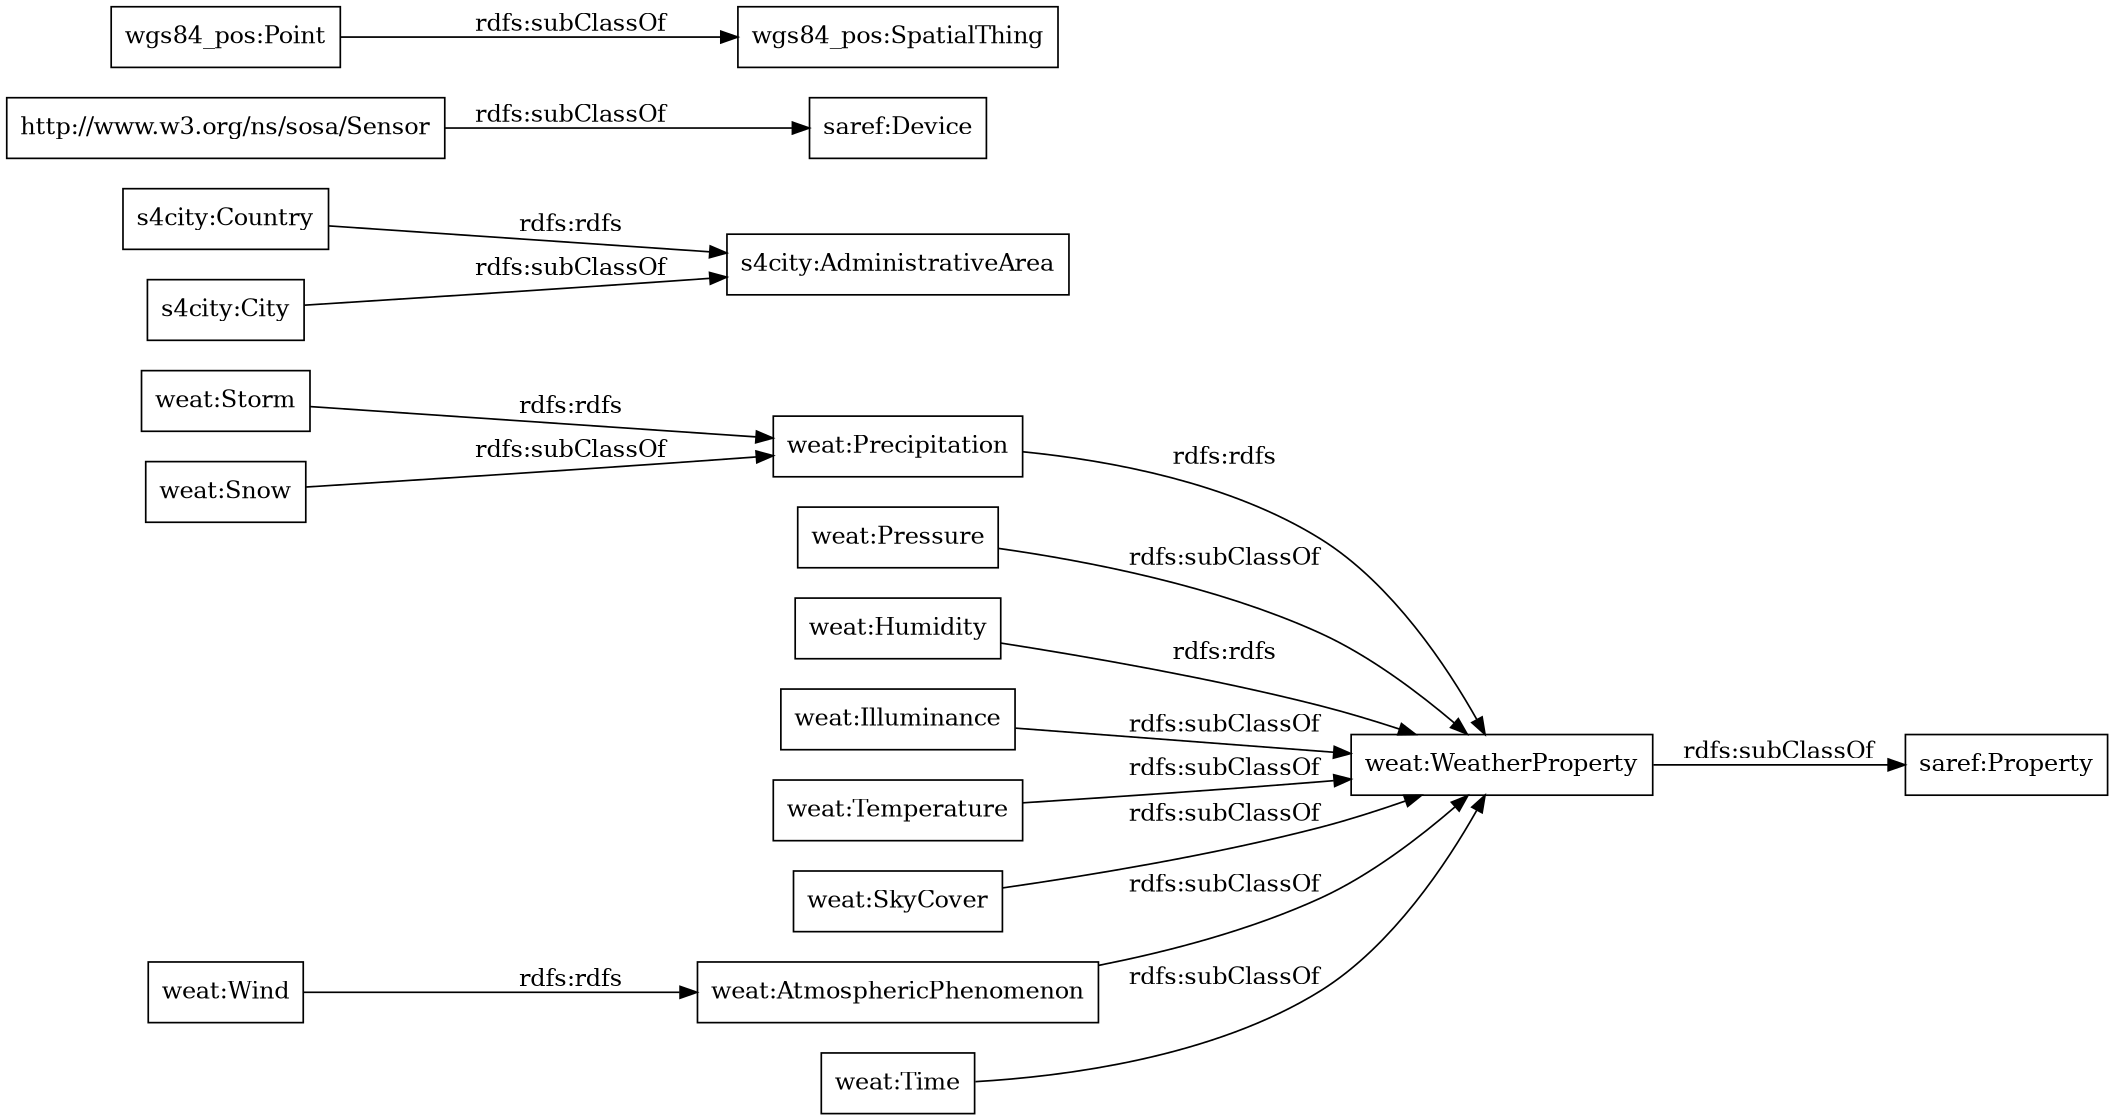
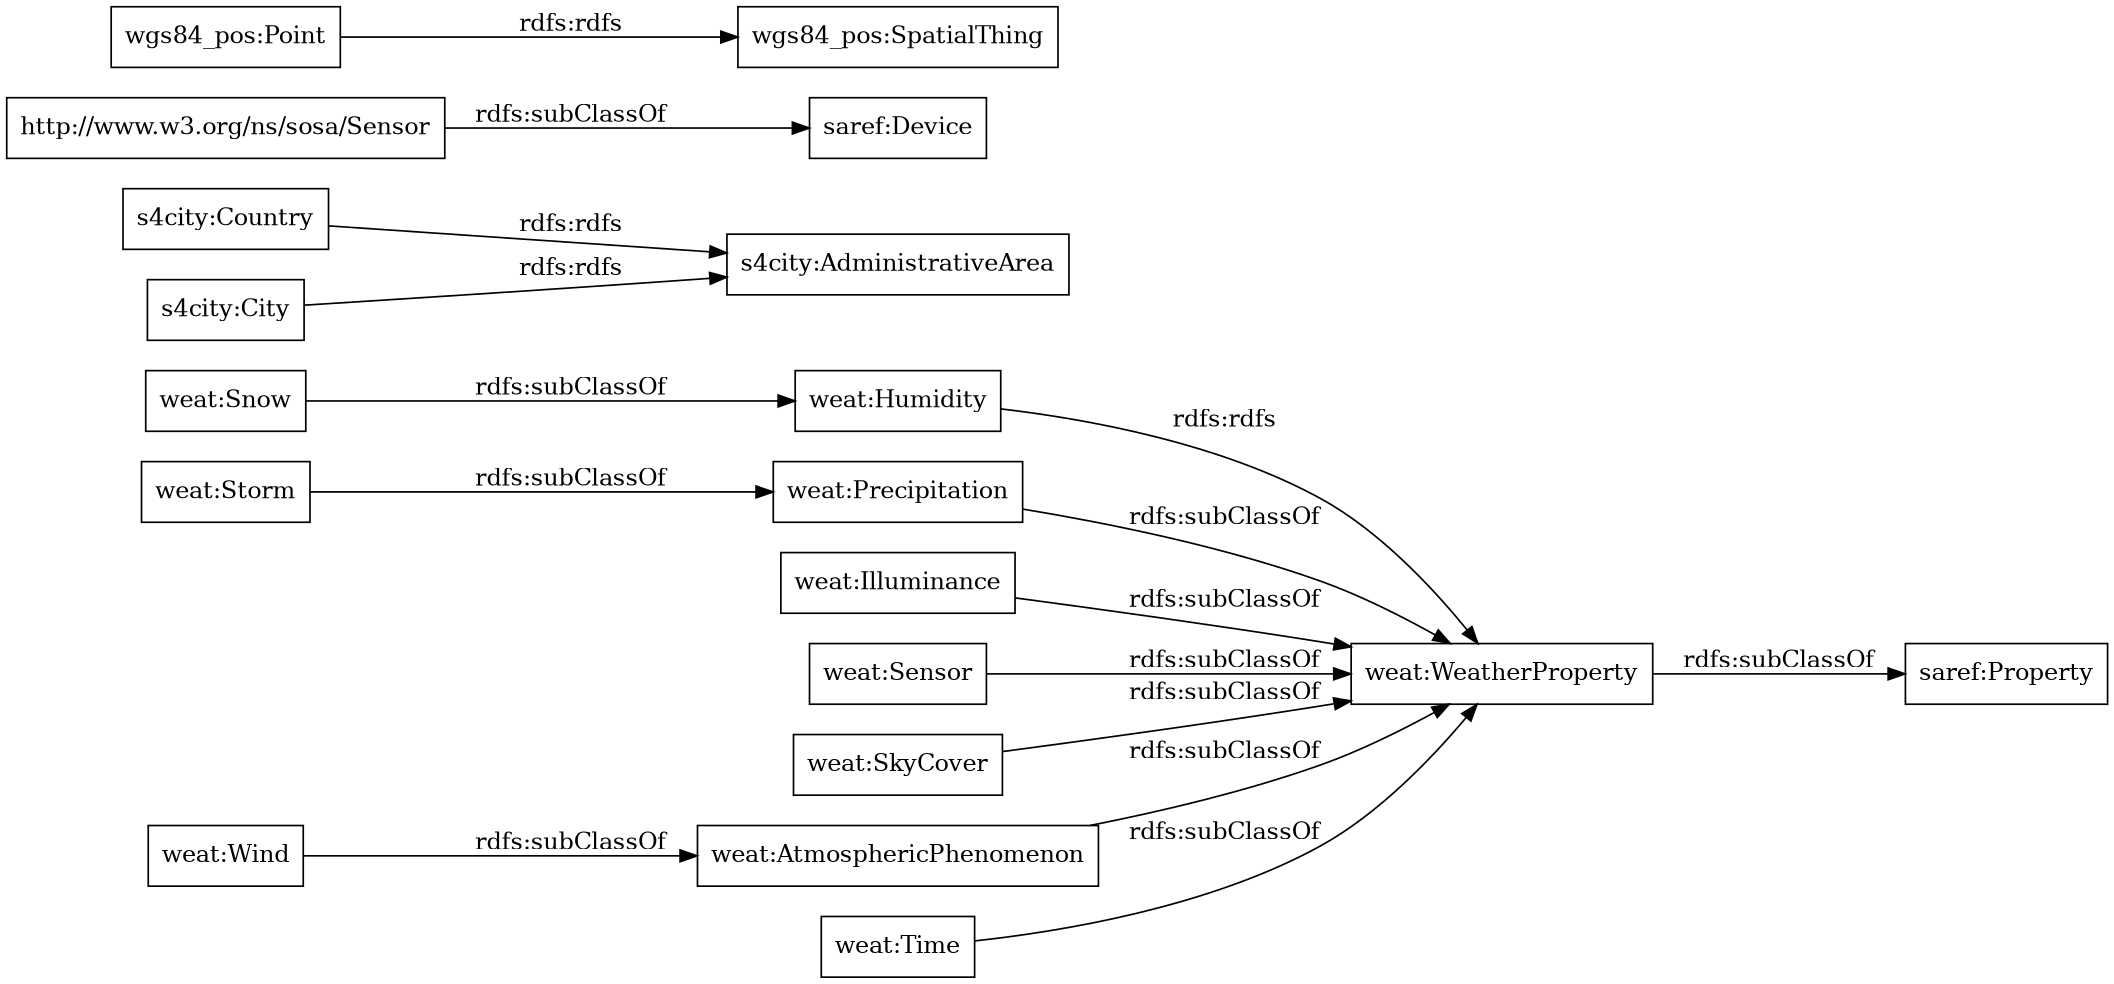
(571, 24) -> (571, 24)
(571, 269) -> (571, 269)
(571, 407) -> (571, 479)
(1225, 457) -> (1225, 518)
(531, 472) -> (542, 401)
(898, 537) -> none
(898, 810) -> (898, 674)
(571, 980) -> (571, 843)
